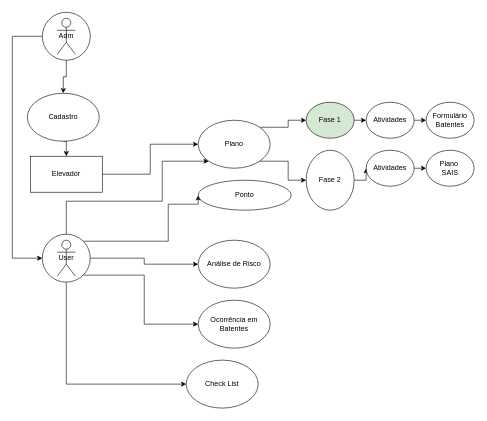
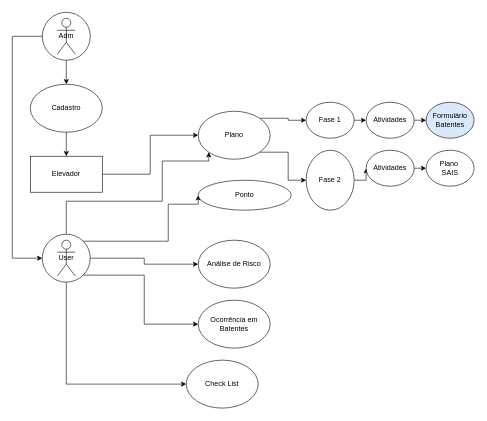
(63, 117) -> (66, 108)
(330, 120) -> (330, 120)
(450, 120) -> (450, 120)
(234, 144) -> (234, 135)
